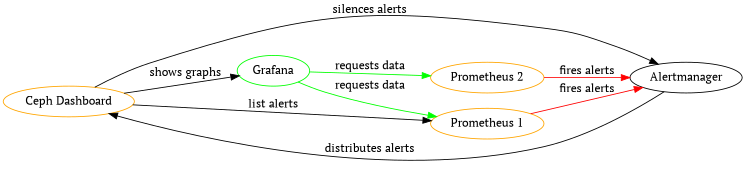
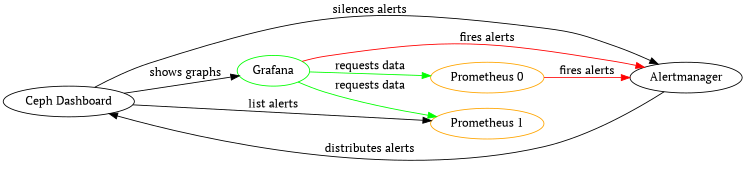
(487, 78) -> (487, 78)
(69, 101) -> (69, 101)
(583, 102) -> (469, 44)
